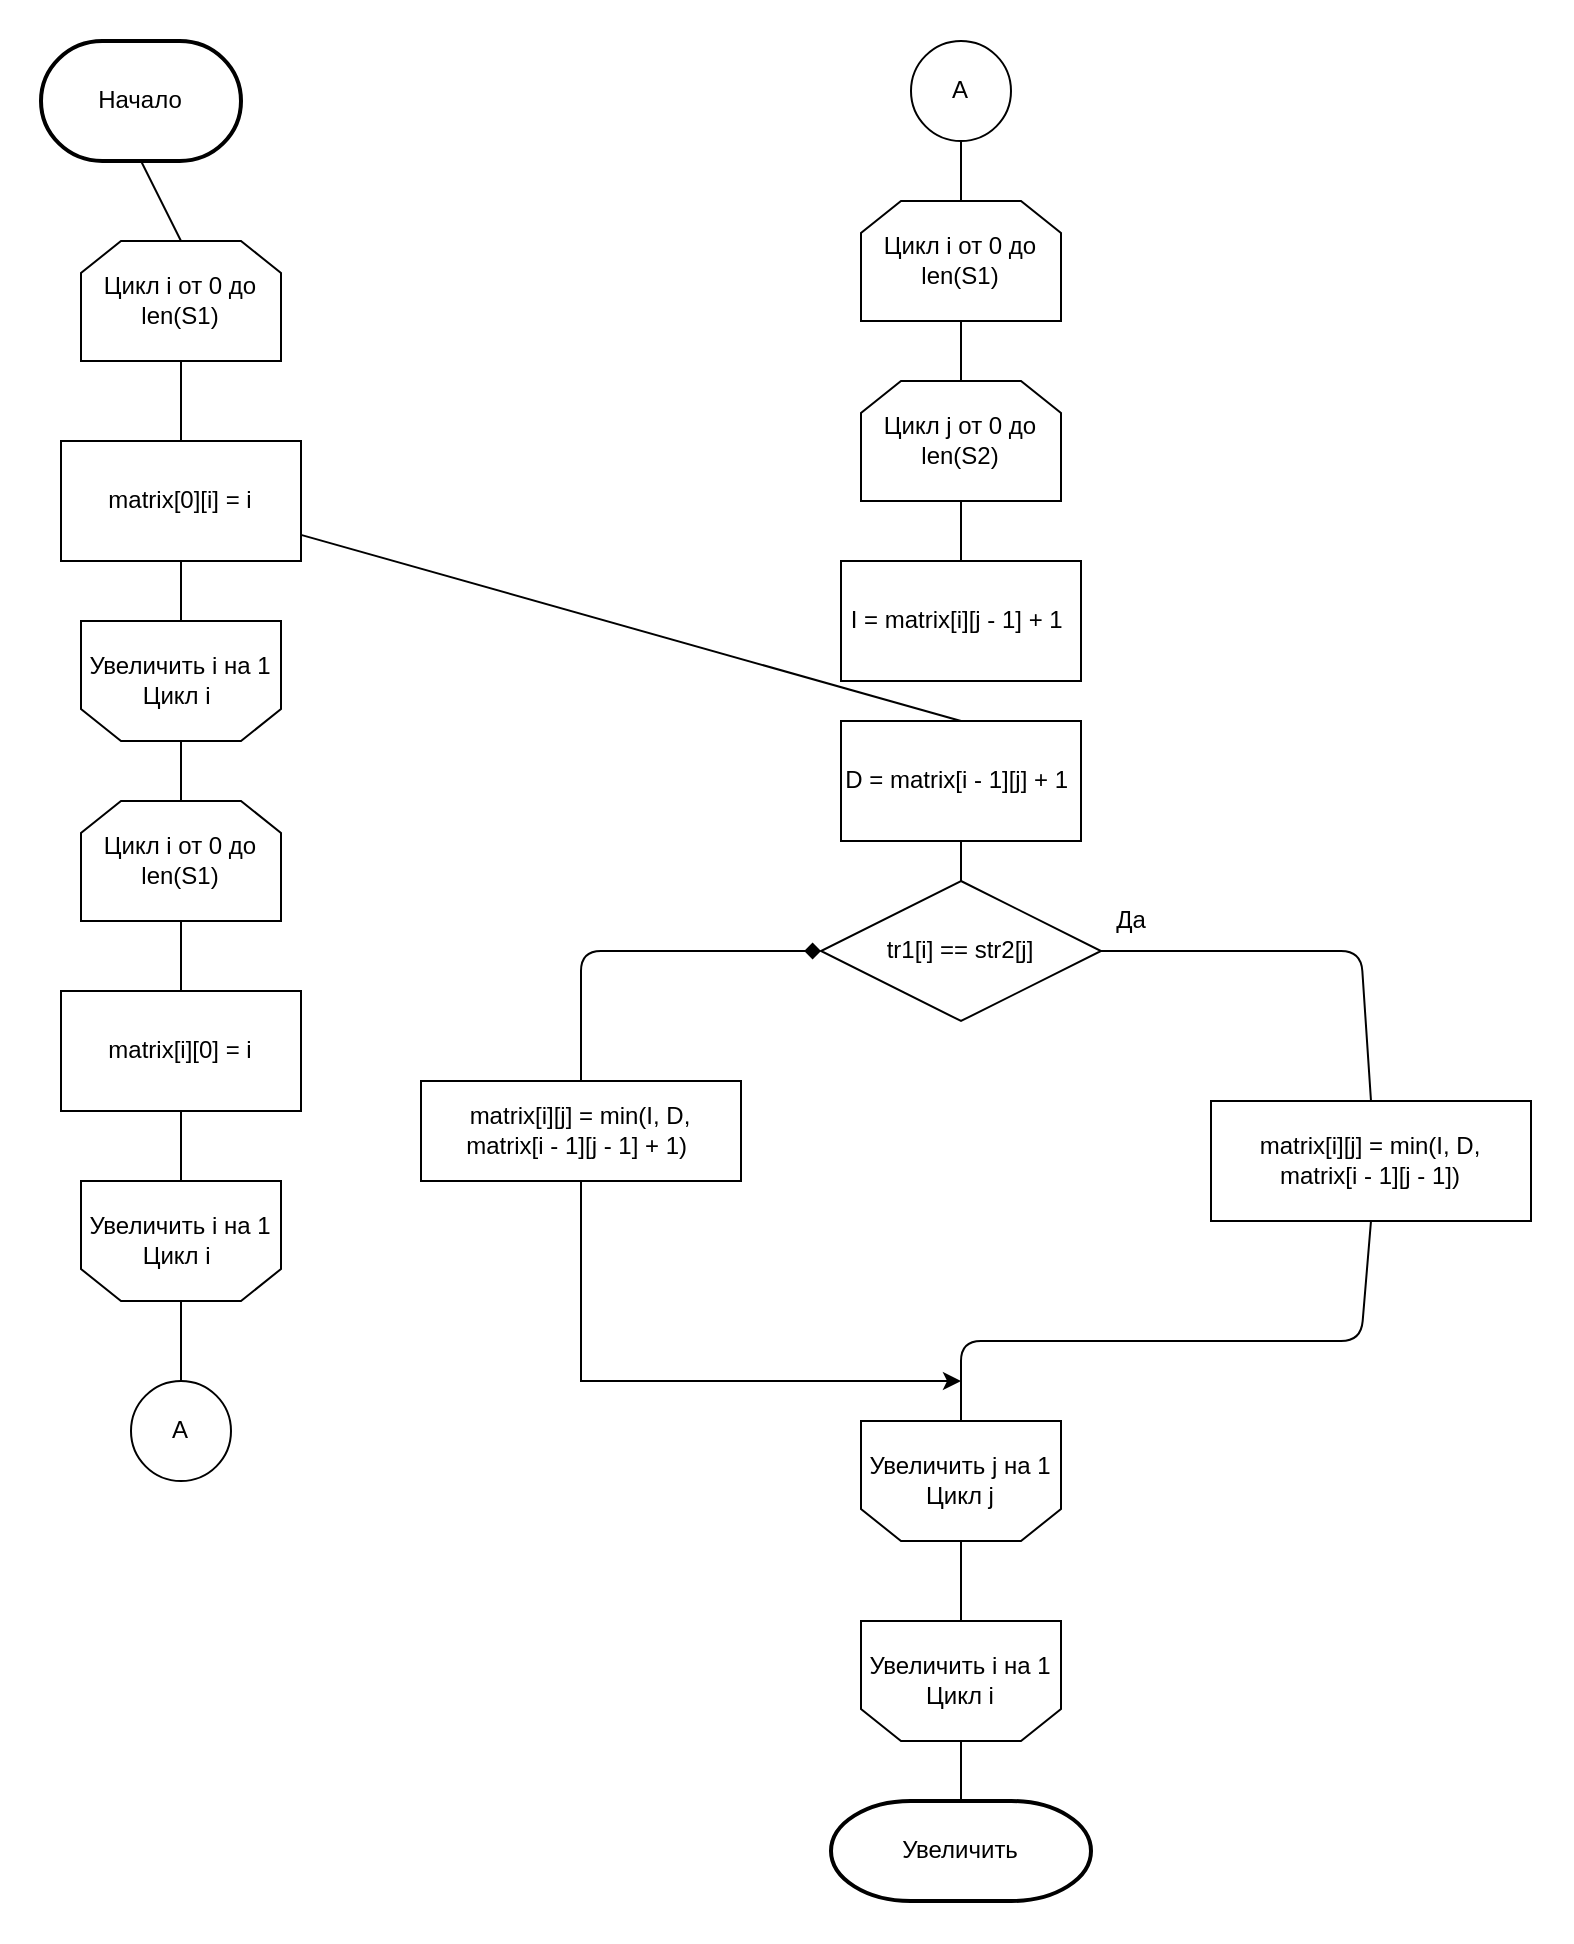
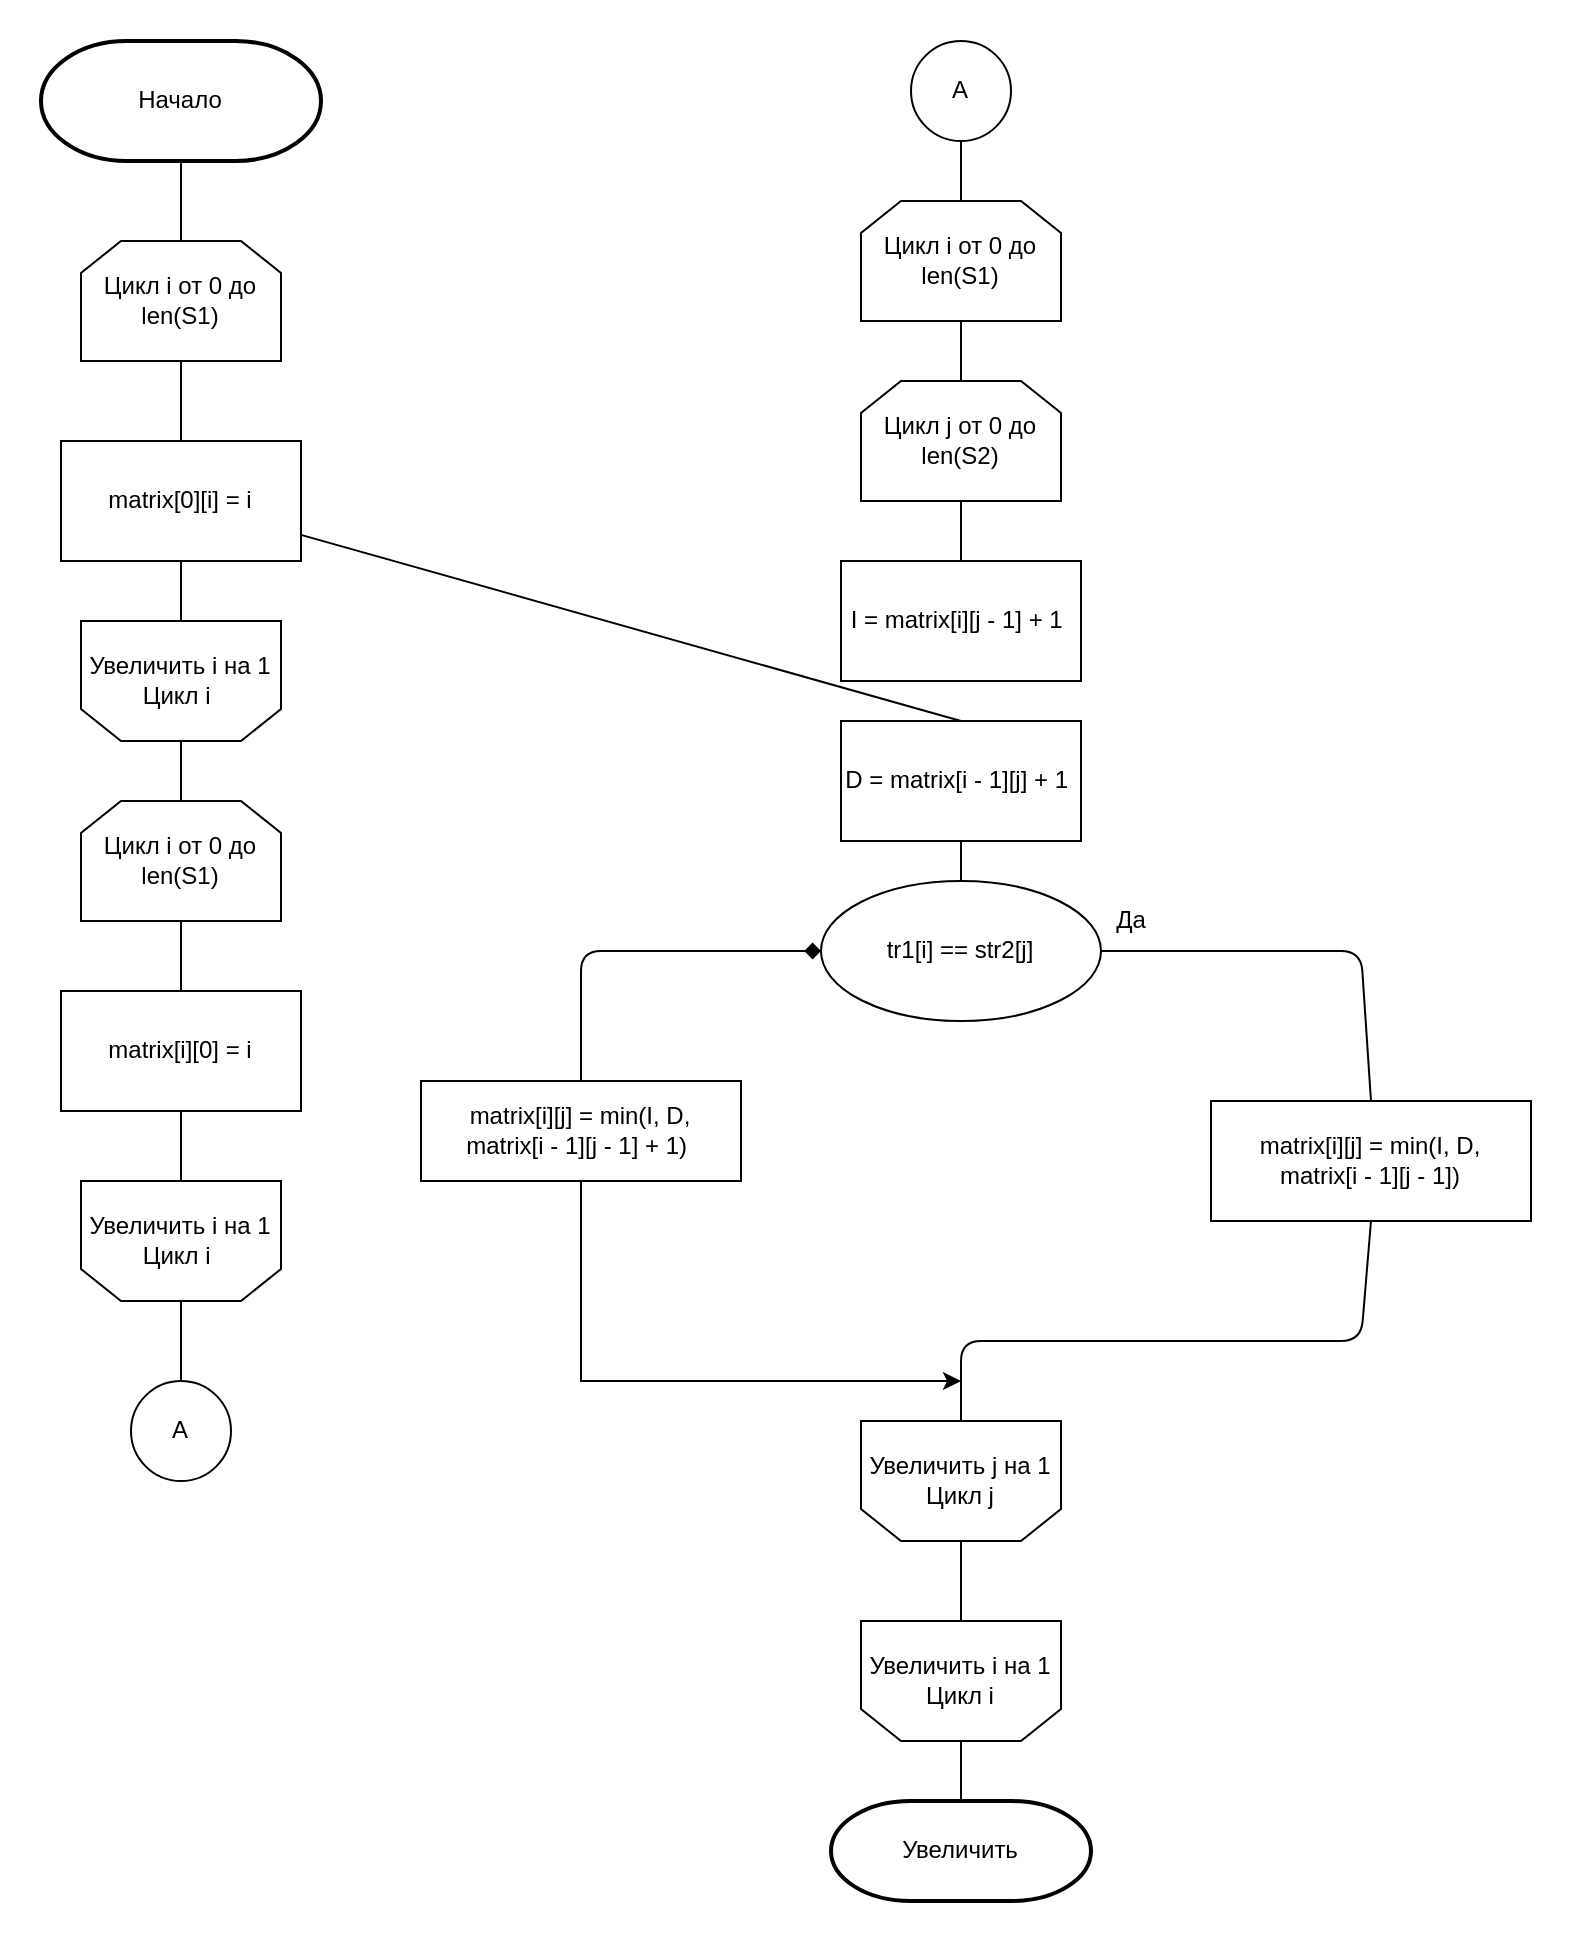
(141, 101) -> (181, 101)
(961, 951) -> (961, 951)
